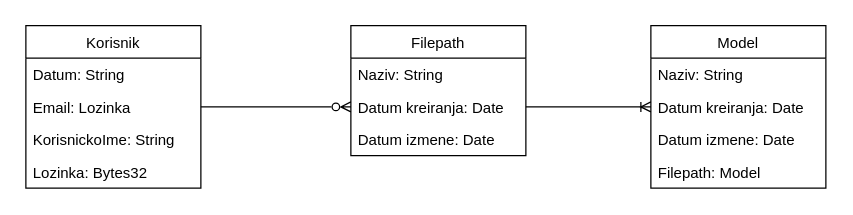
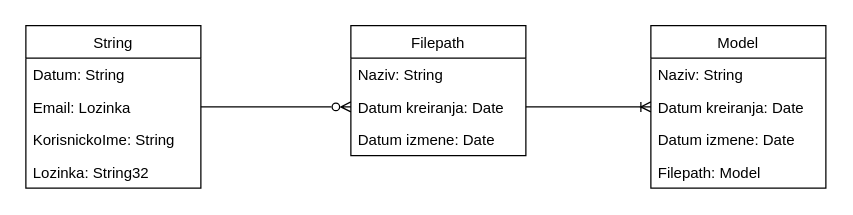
(113, 43) -> (113, 43)
(94, 173) -> (96, 173)
